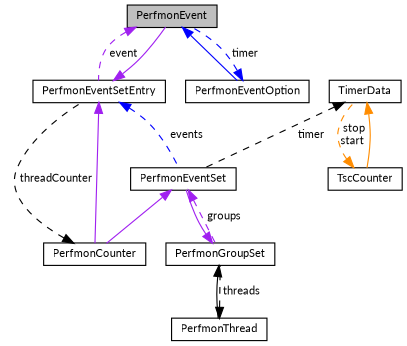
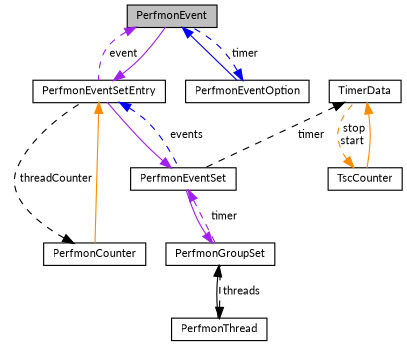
(97, 179) -> (97, 179)
(223, 217) -> (223, 217)
(134, 220) -> (134, 132)
